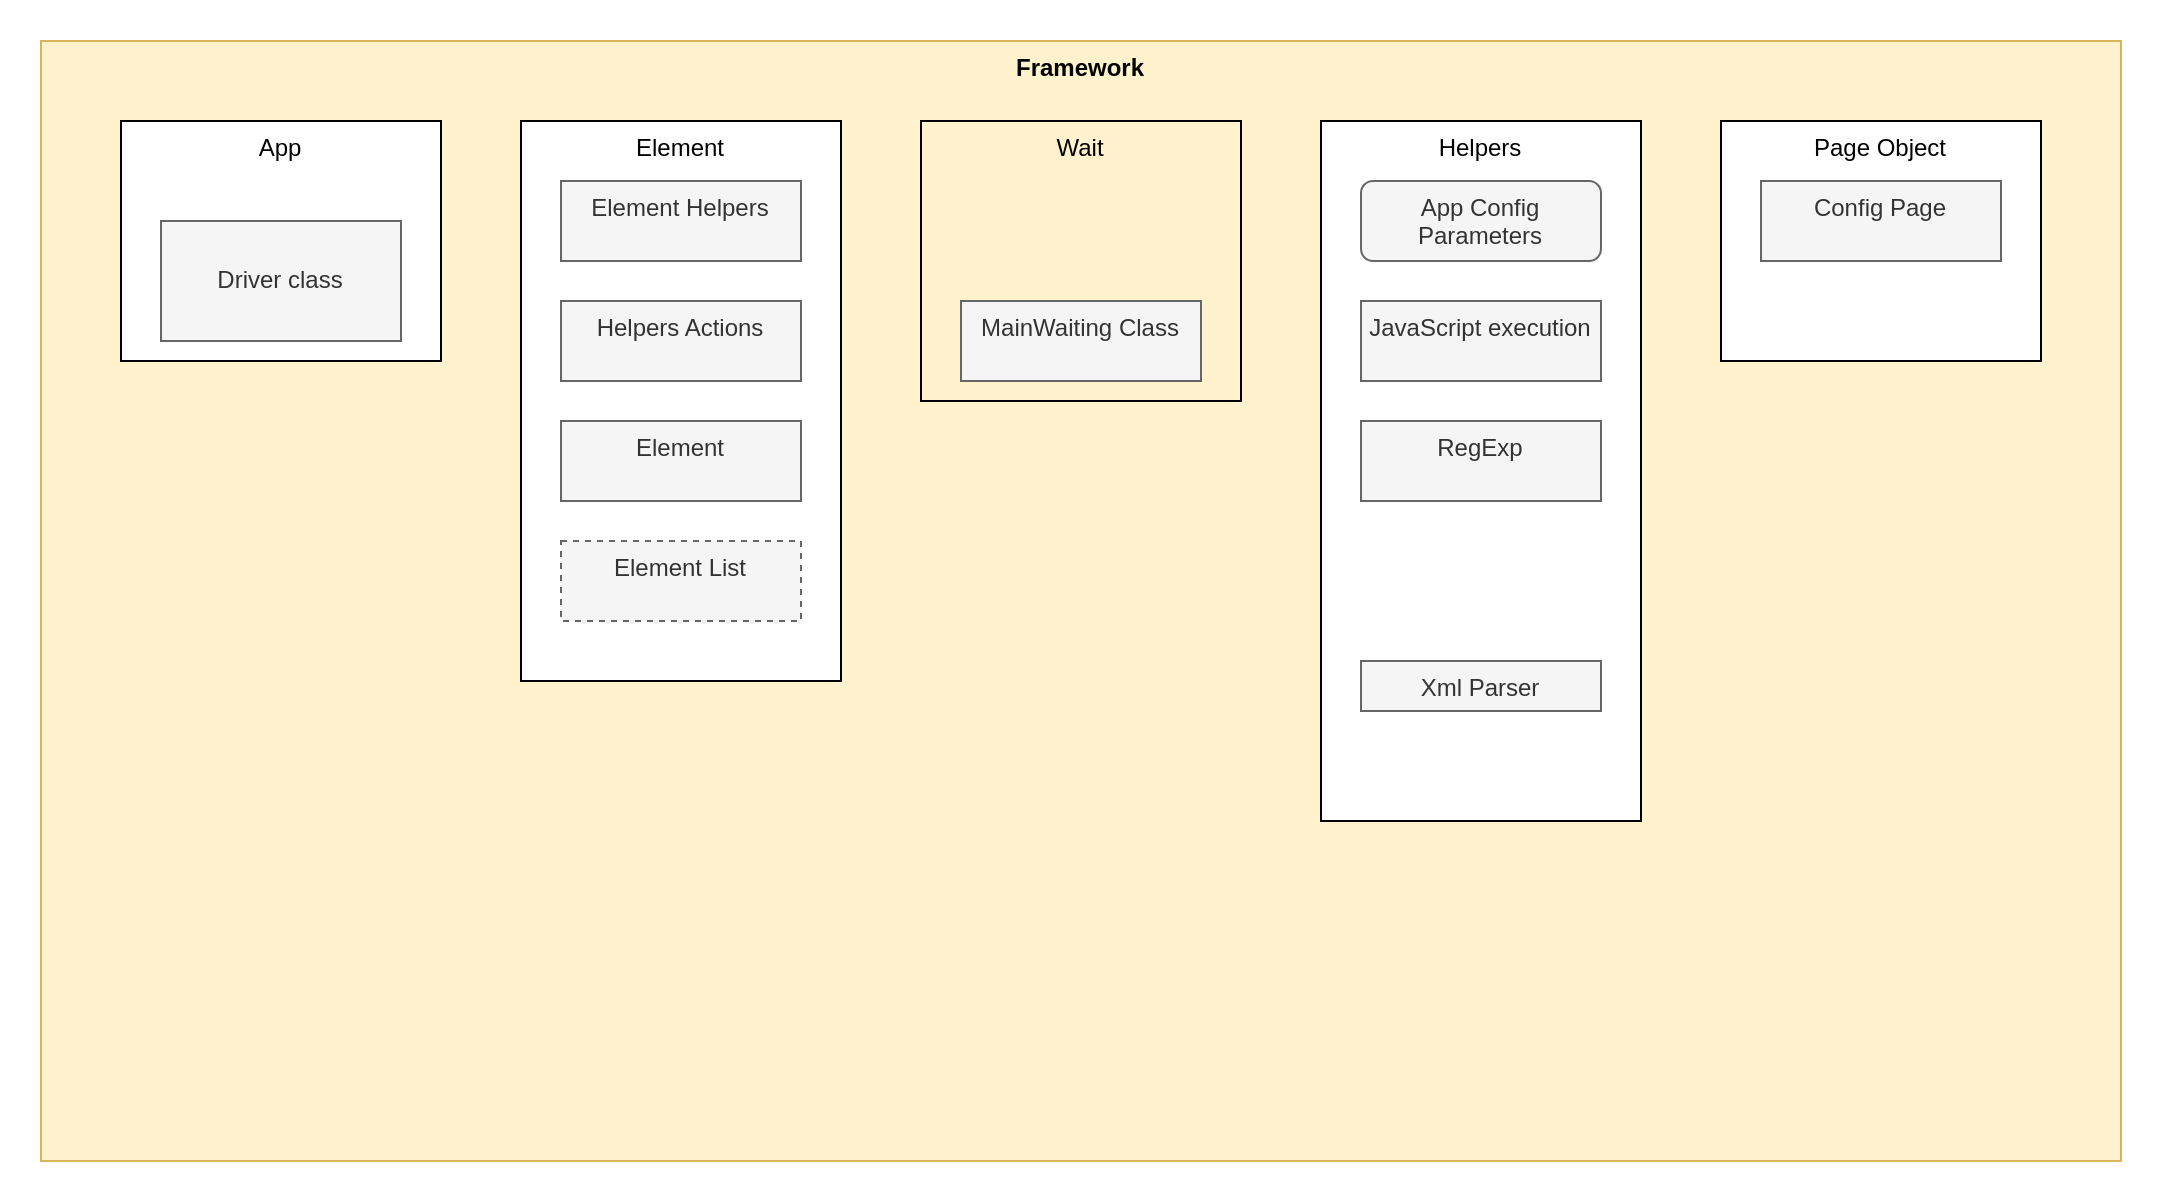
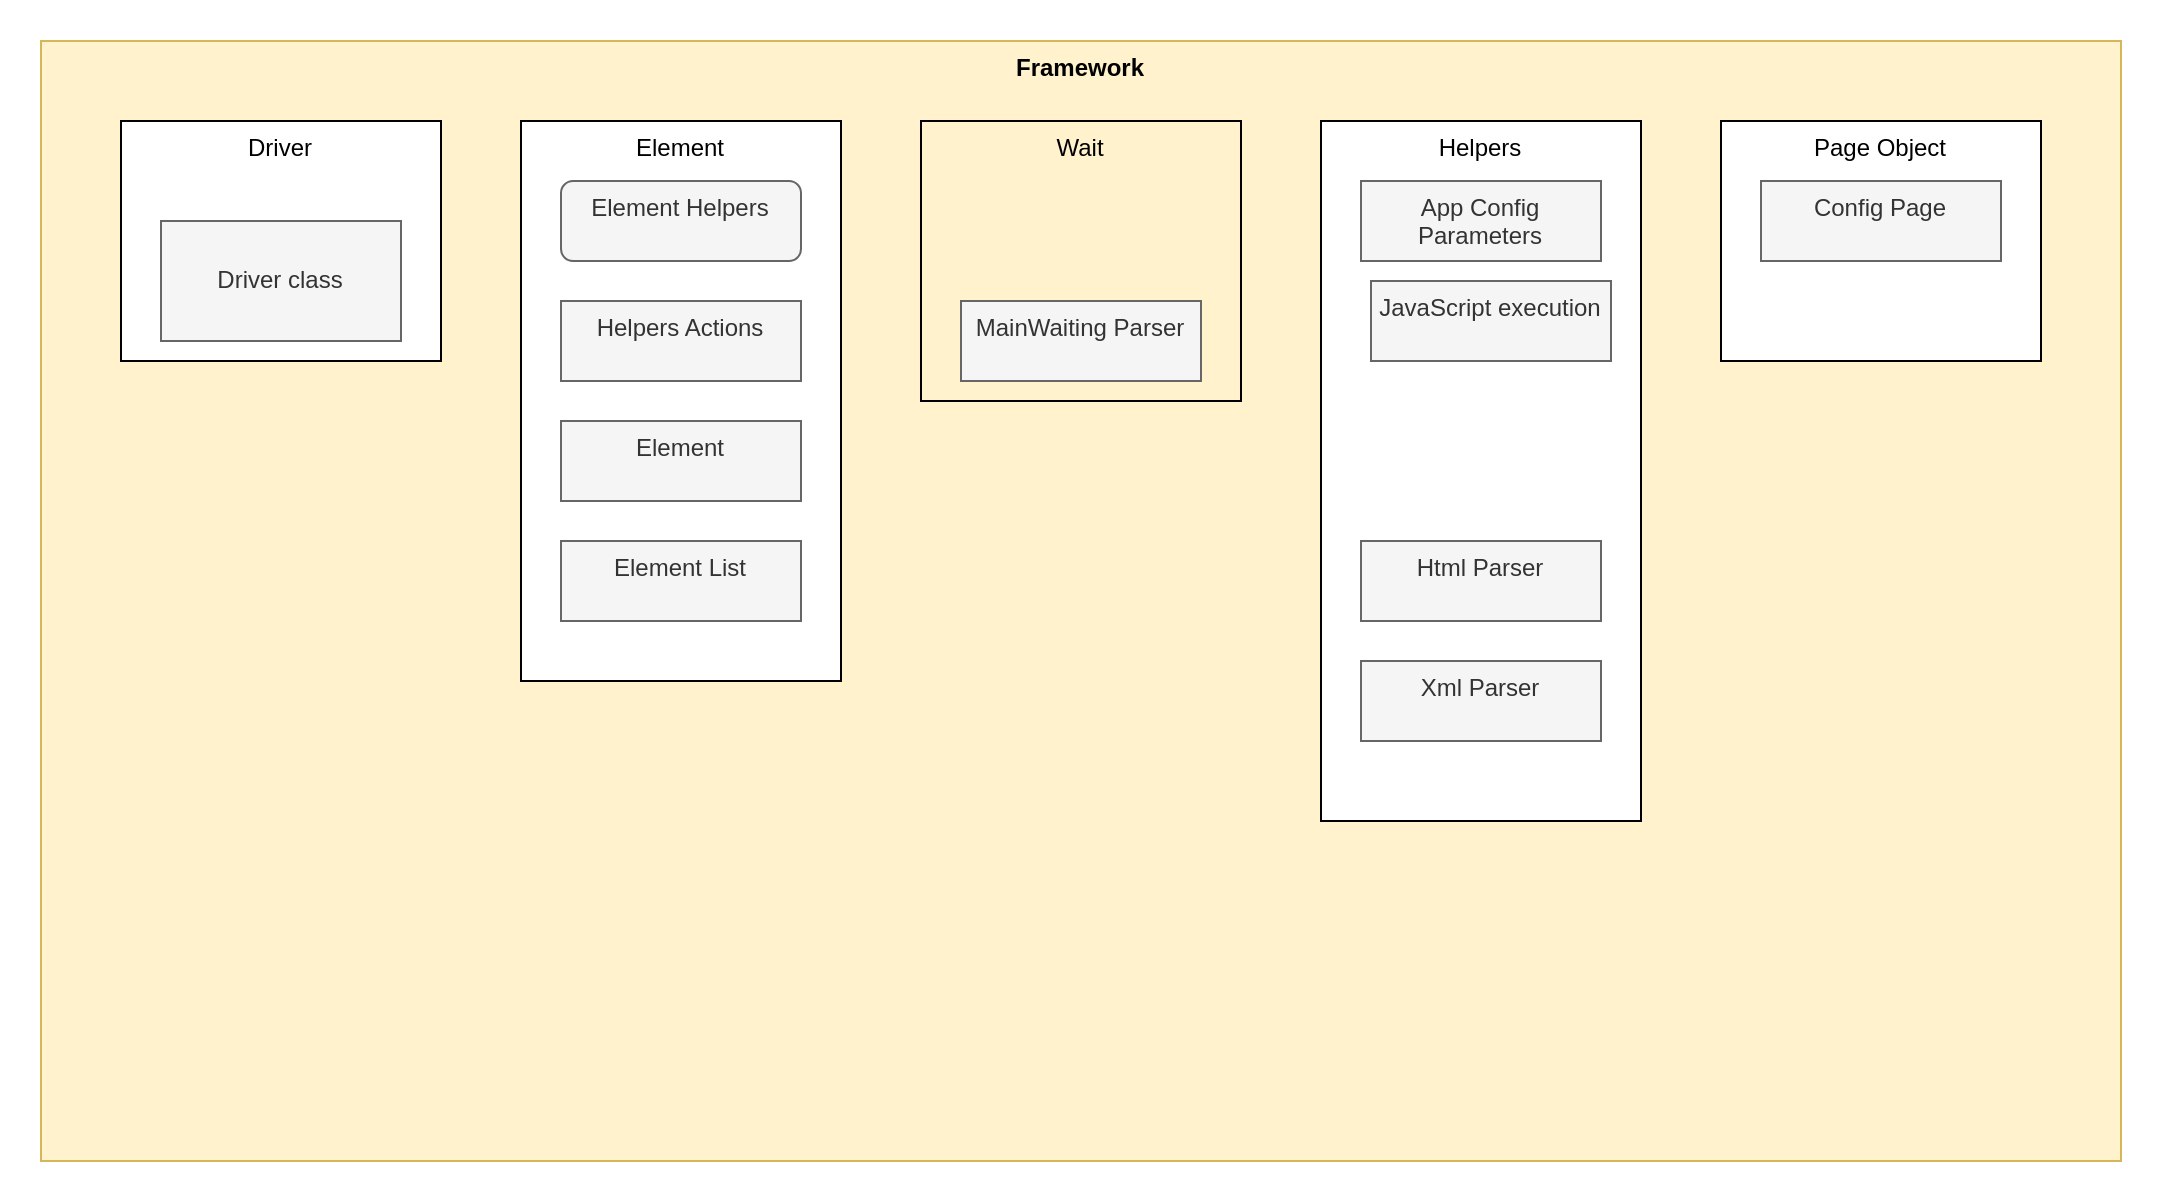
(281, 149) -> (281, 149)
(681, 221) -> (681, 221)
(1481, 221) -> (1481, 221)
(1081, 329) -> (1081, 329)
(1481, 341) -> (1491, 321)
(1481, 461) -> none
(681, 581) -> (681, 581)
none -> (1481, 581)
(1481, 686) -> (1481, 701)
